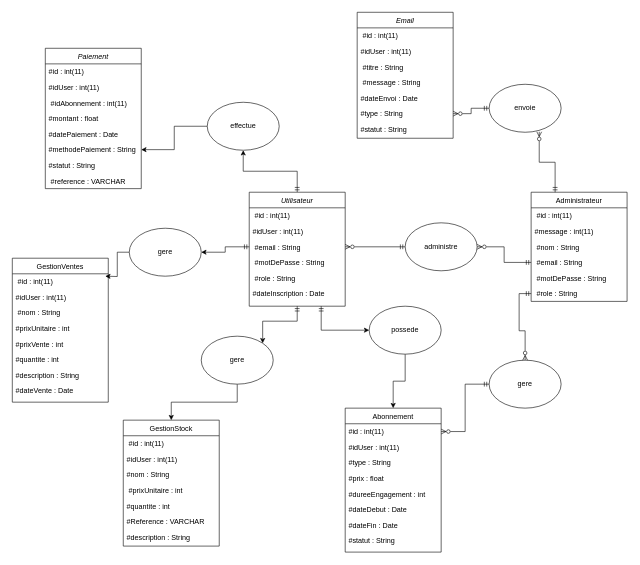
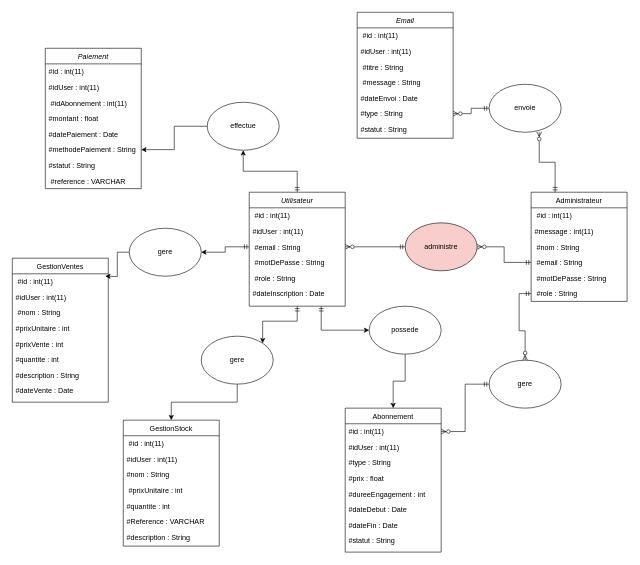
(441, 247) -> (441, 247)
